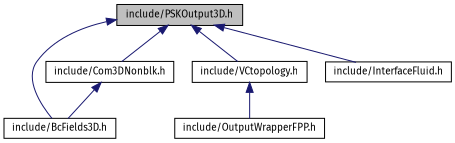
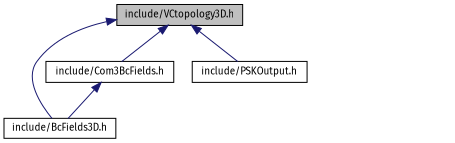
(180, 15) -> (180, 15)
(110, 72) -> (110, 72)
(250, 72) -> (250, 72)
(388, 72) -> none
(250, 128) -> none
